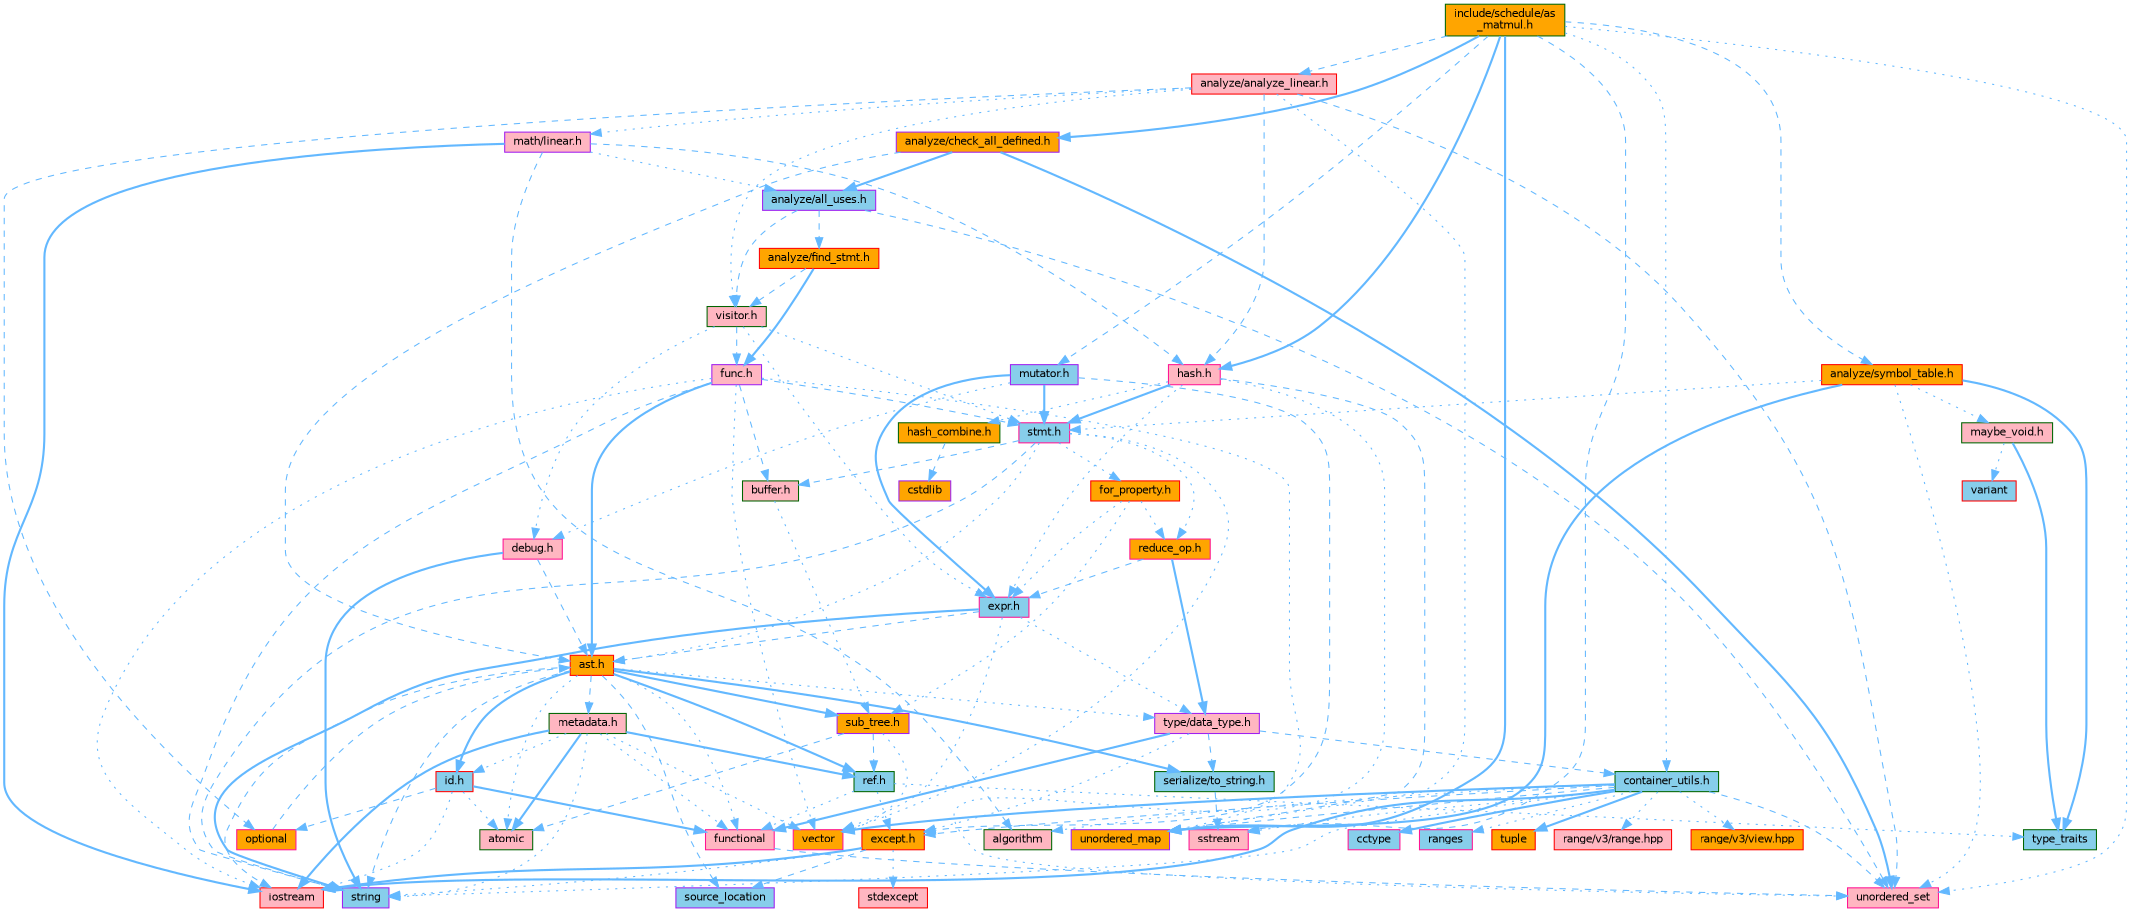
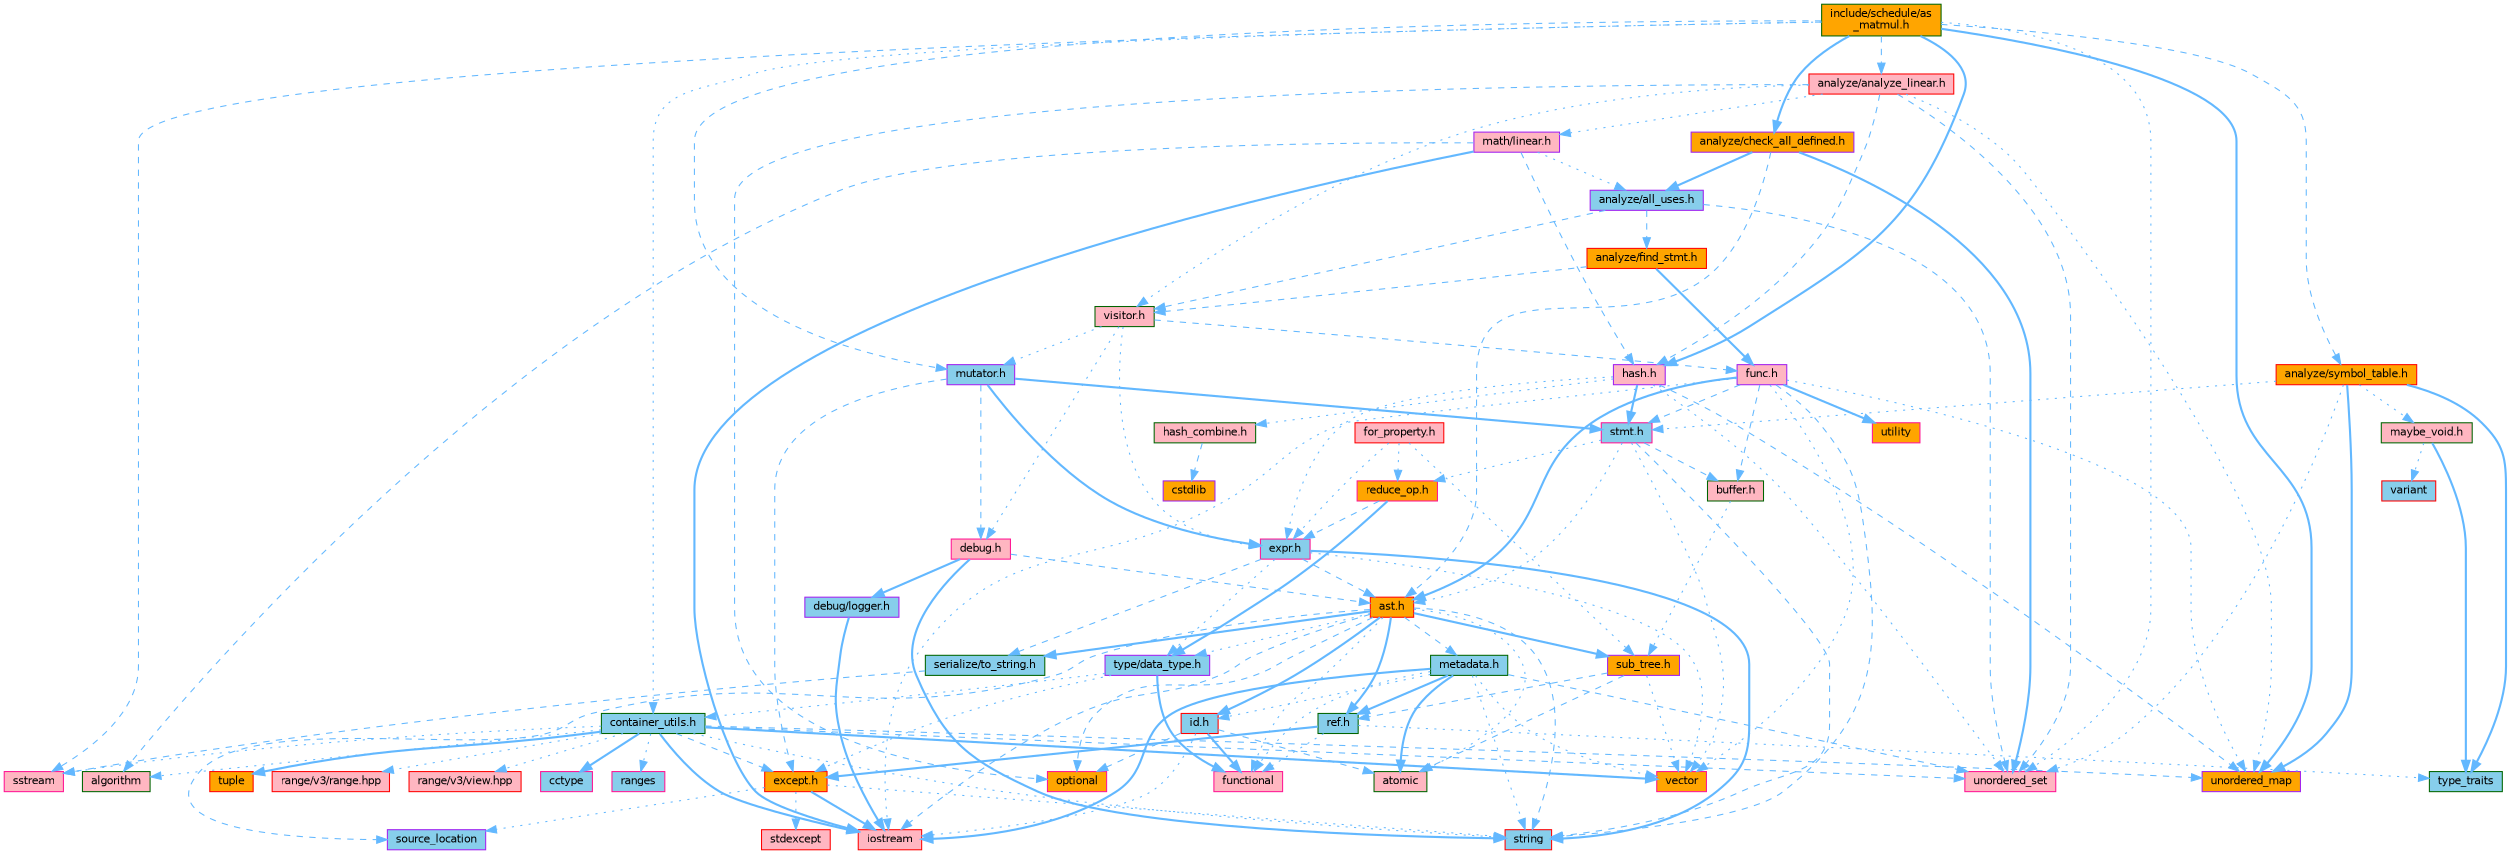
(886, 373) -> (1058, 344)
(1194, 375) -> (1639, 375)
(949, 433) -> (1205, 433)
none -> (1896, 433)
(783, 447) -> (981, 456)
(1085, 459) -> none
(1135, 491) -> (1399, 433)
none -> (852, 607)
(395, 712) -> (1221, 683)
(588, 723) -> (1469, 665)
(1207, 723) -> (1157, 665)
(1210, 747) -> (1140, 605)
(1432, 752) -> (843, 703)
(882, 806) -> (1054, 754)
(477, 807) -> (1291, 750)
(1747, 840) -> (465, 782)
(814, 867) -> (630, 808)
(1305, 880) -> (1733, 722)
(366, 898) -> (1528, 840)
